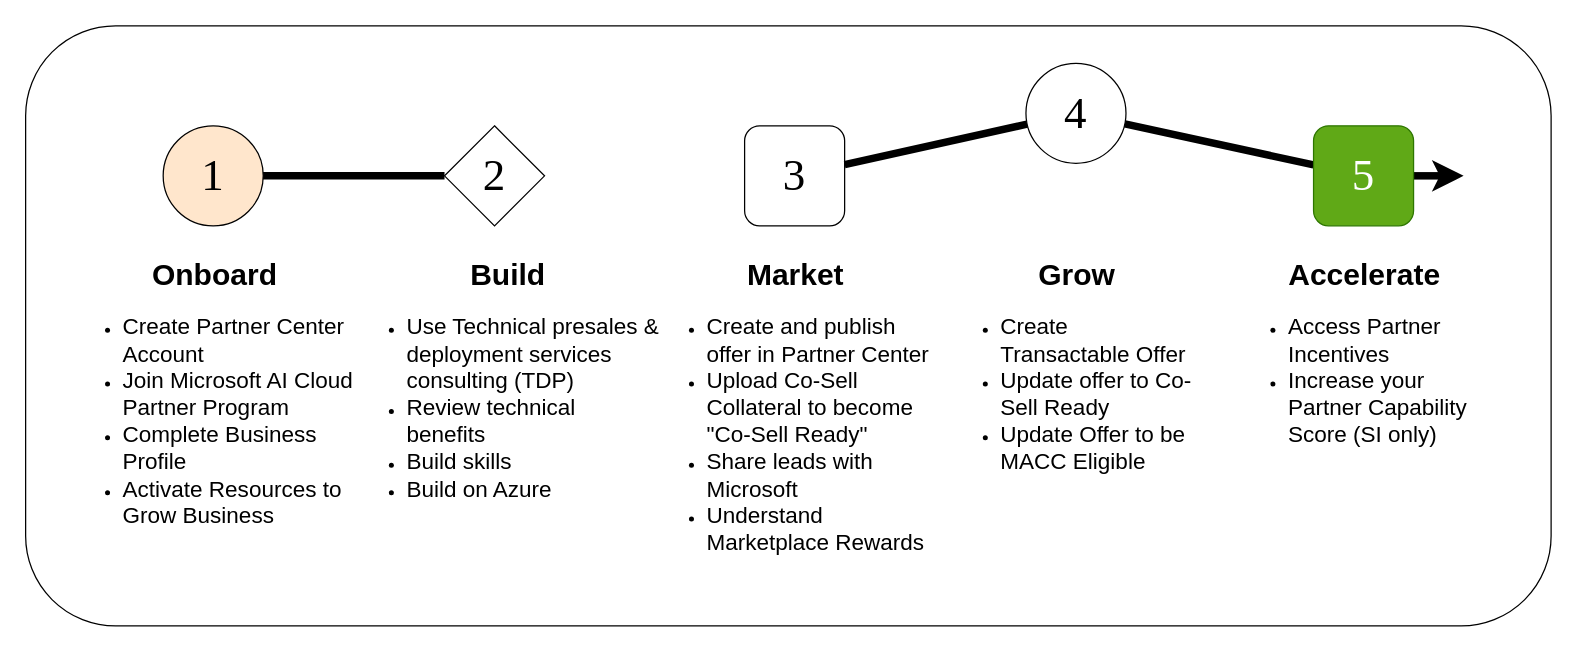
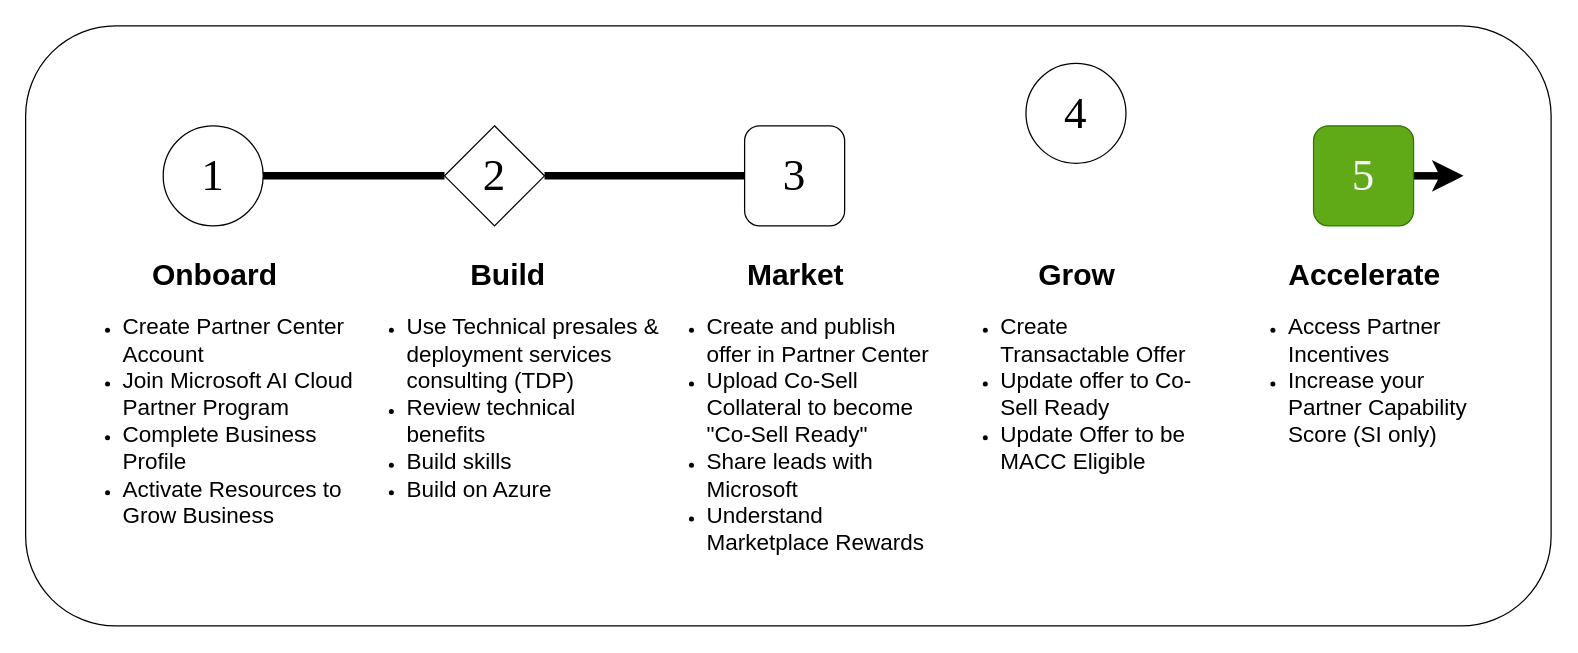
(936, 144) -> none
(1218, 144) -> none
(213, 176) -> (213, 176)
none -> (644, 176)
